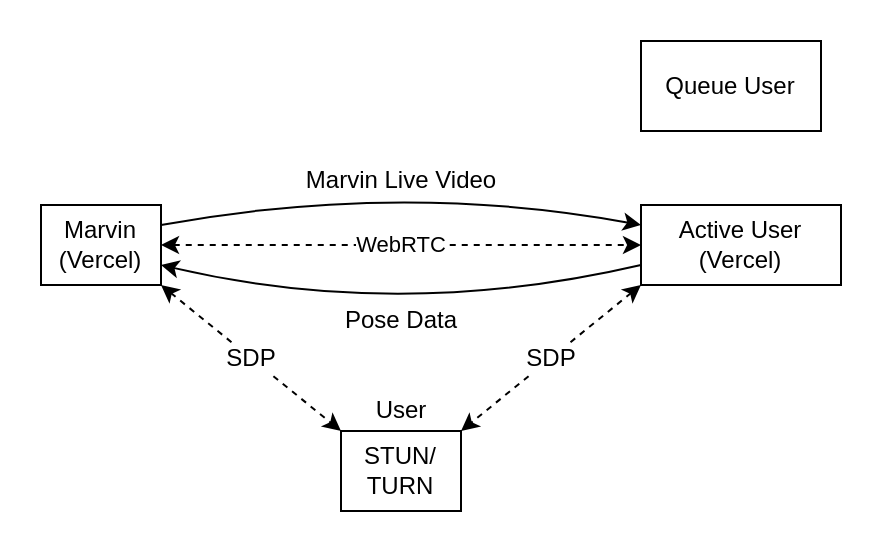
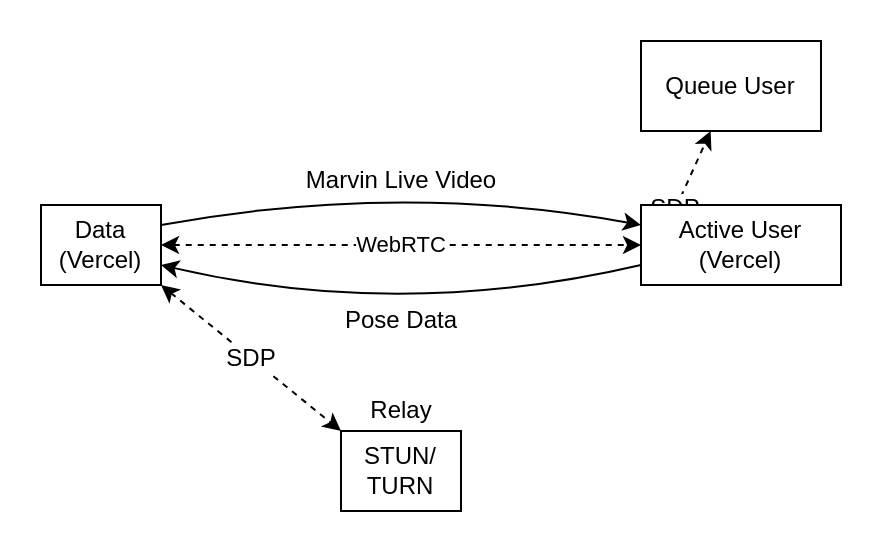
(101, 245) -> (101, 245)
(593, 324) -> (691, 174)
(402, 411) -> (402, 411)
